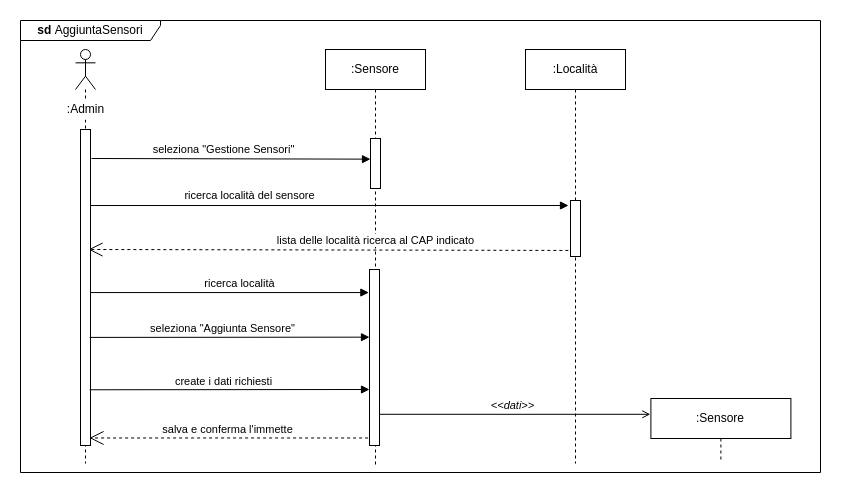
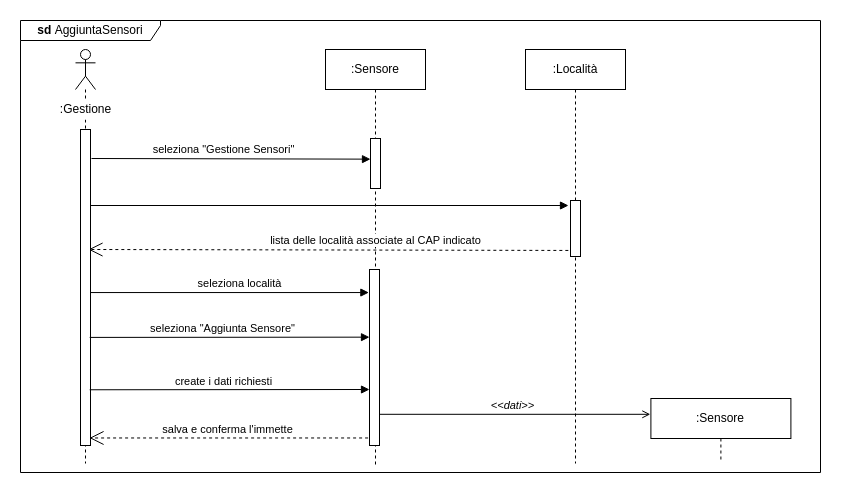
(86, 110) -> (86, 110)
(249, 195) -> none
(376, 241) -> (376, 241)
(240, 284) -> (240, 284)
